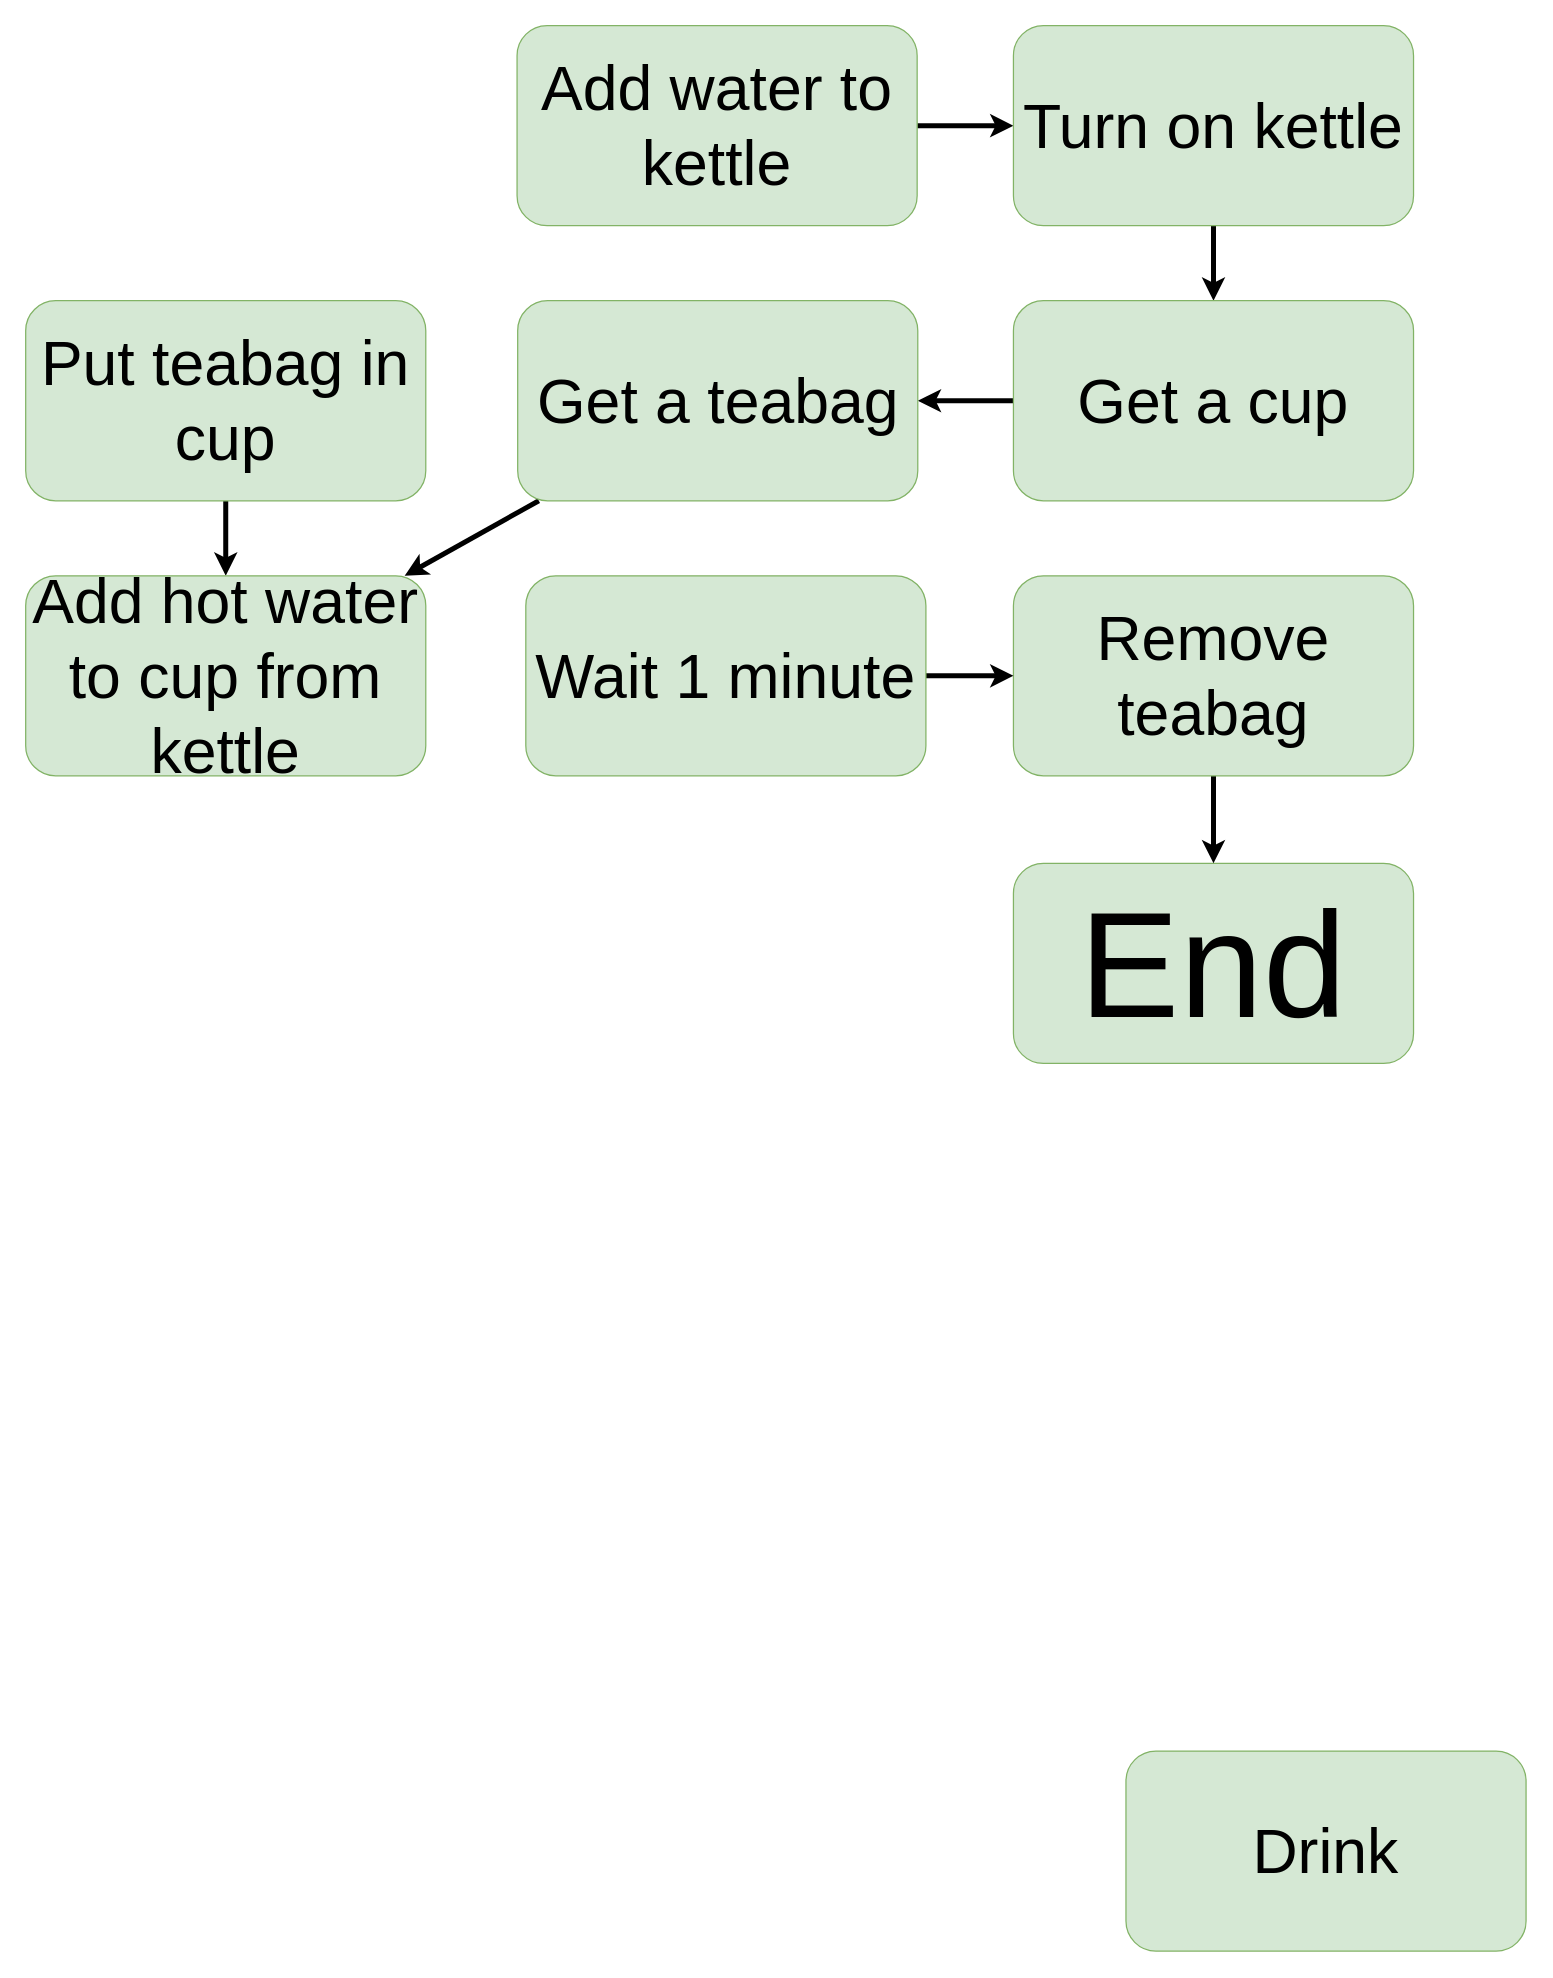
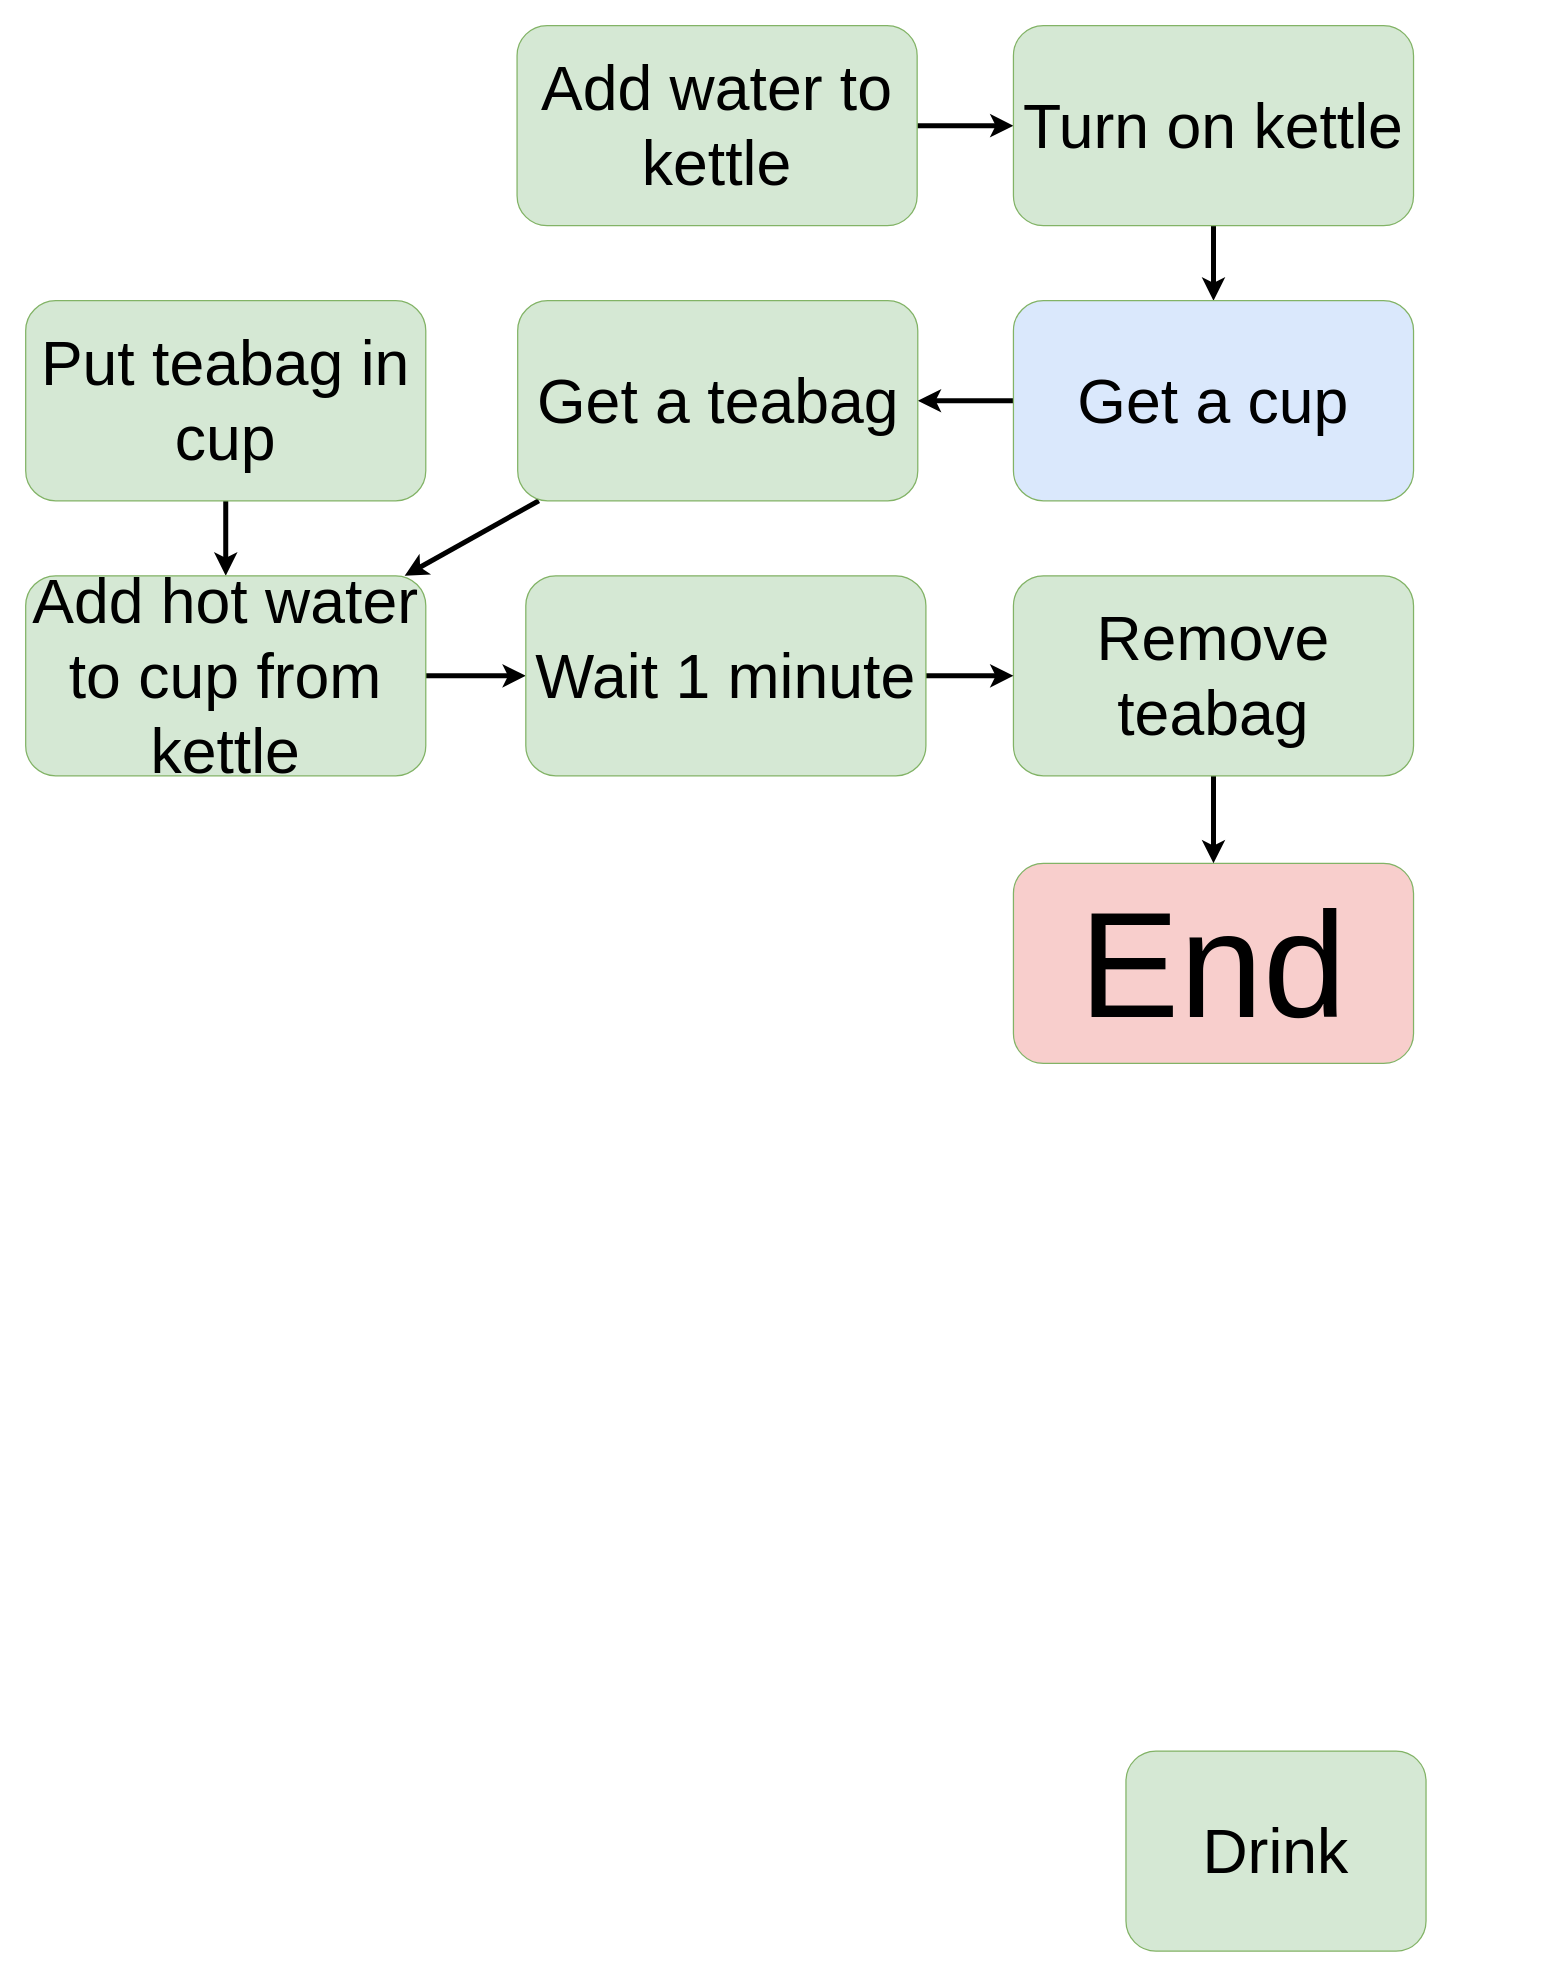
(1213, 401) -> (1213, 401)
none -> (468, 676)
(1213, 963) -> (1213, 963)
(1326, 1851) -> (1276, 1851)
